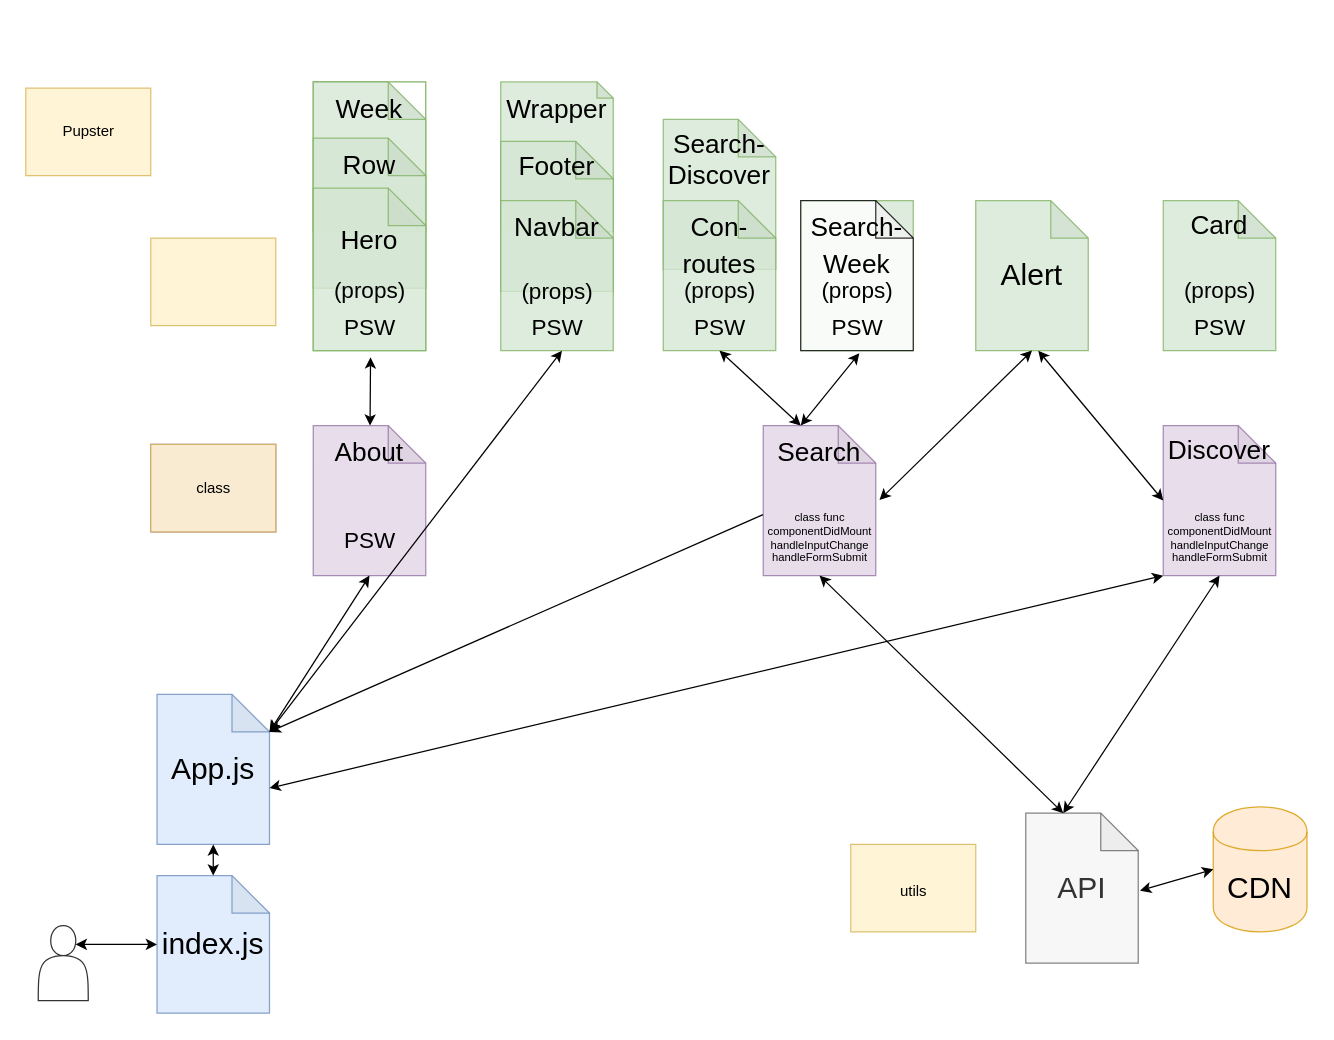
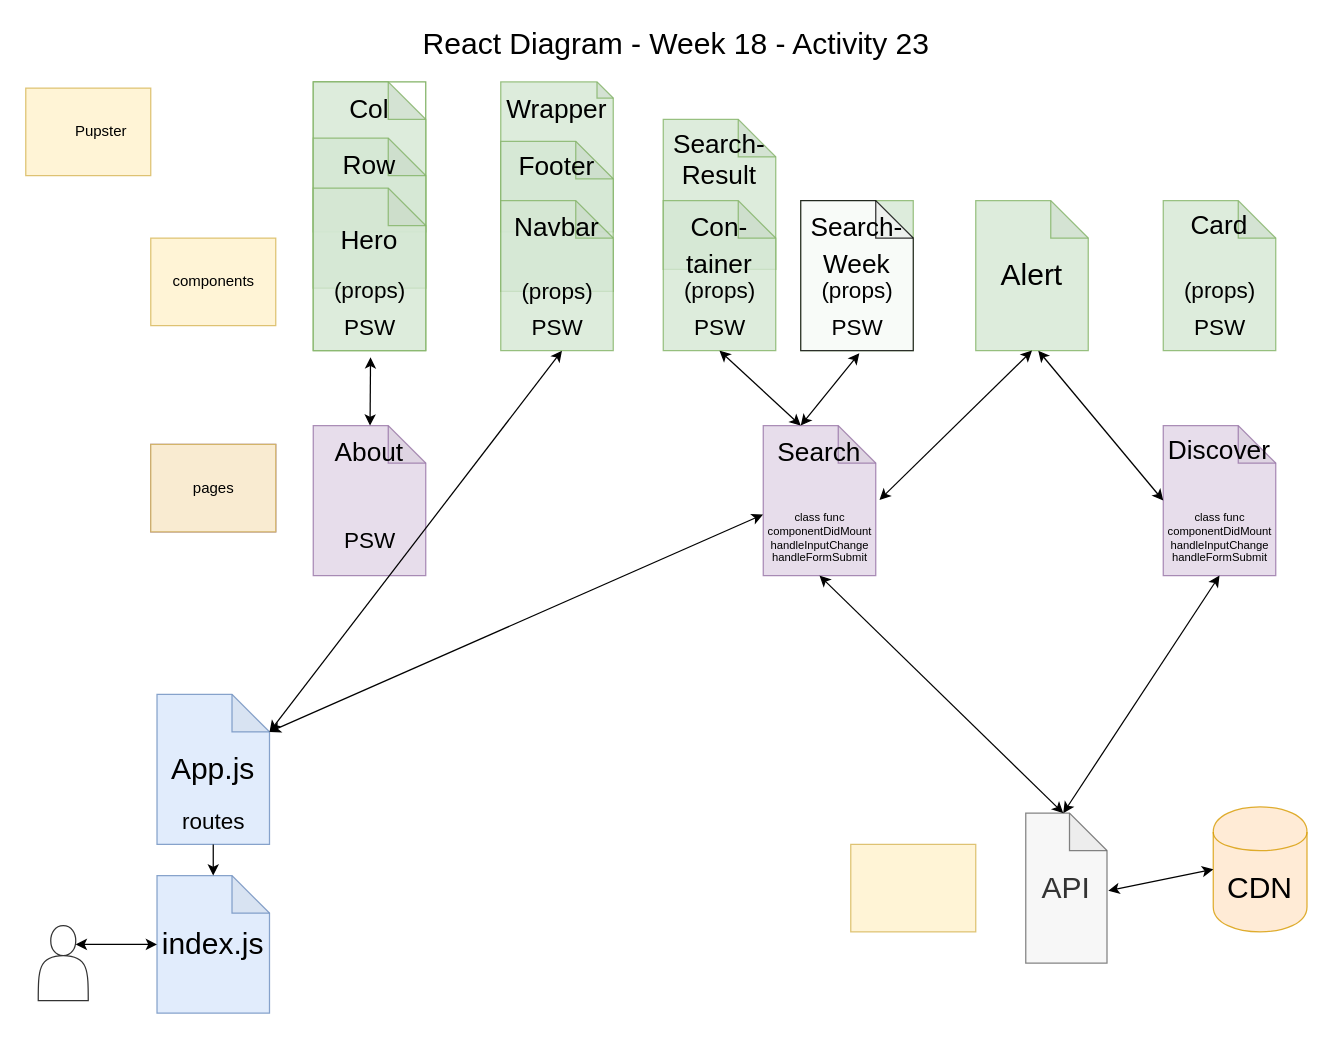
none -> (676, 44)
(369, 109) -> (369, 109)
(88, 132) -> (101, 132)
(719, 175) -> (719, 160)
(719, 245) -> (719, 245)
none -> (213, 282)
(214, 488) -> (214, 488)
(757, 517) -> (754, 519)
(327, 642) -> none
(716, 682) -> none
none -> (213, 819)
(213, 854) -> (213, 850)
(1082, 888) -> (1066, 888)
(913, 891) -> none
